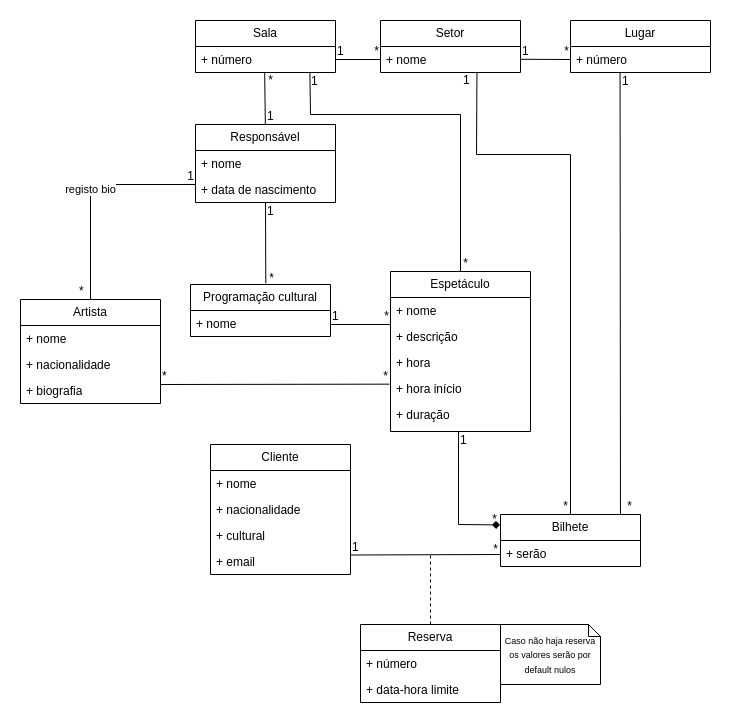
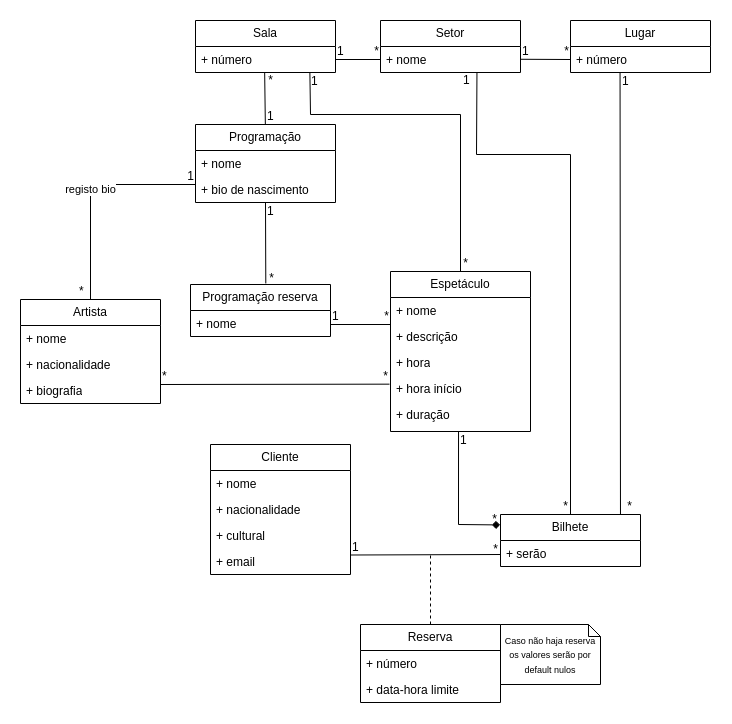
(266, 138) -> (266, 138)
(262, 191) -> (258, 191)
(261, 298) -> (261, 298)
